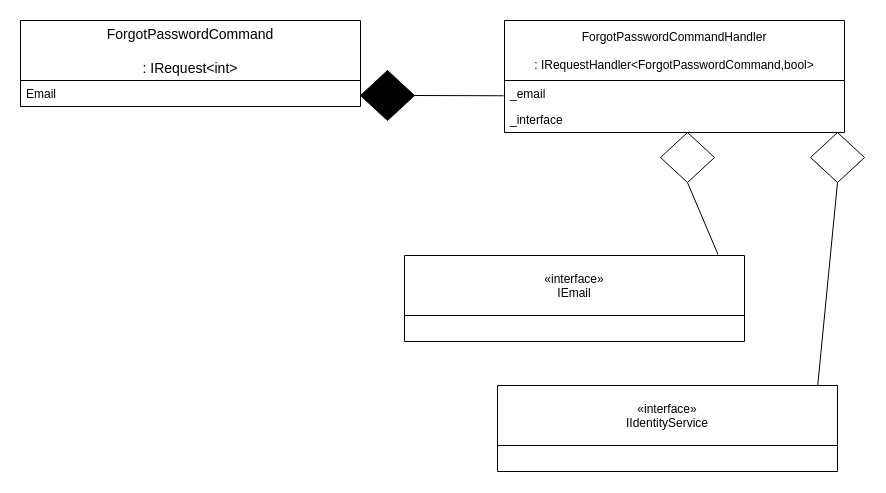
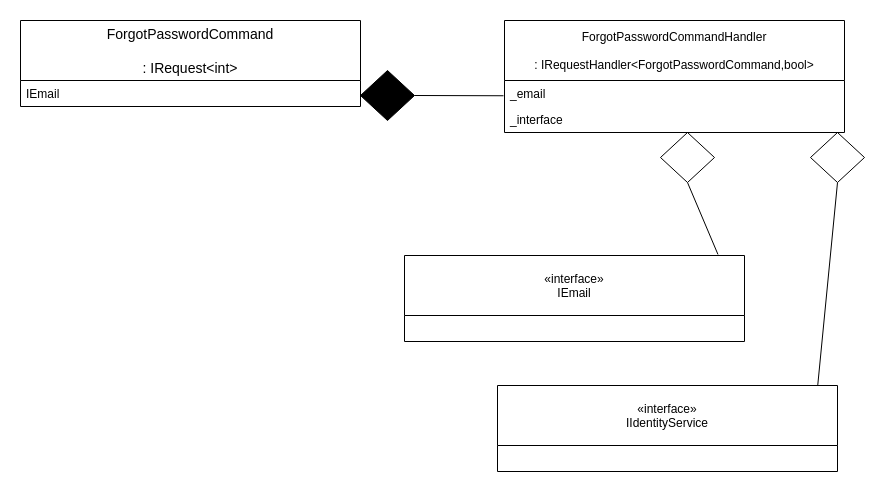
(40, 94) -> (43, 94)
